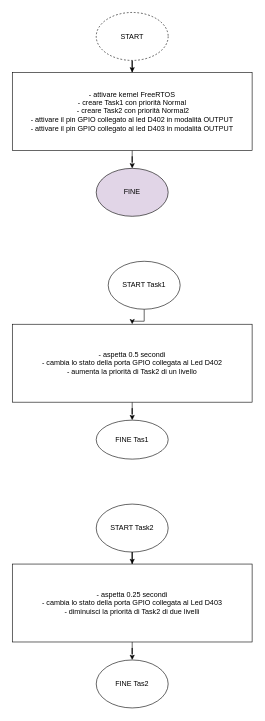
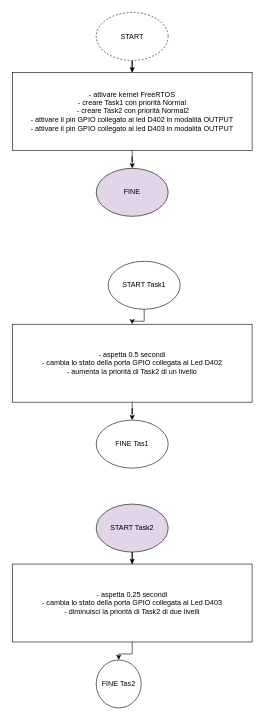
(132, 440) -> (132, 444)
(132, 528) -> (132, 528)
(132, 684) -> (119, 684)
